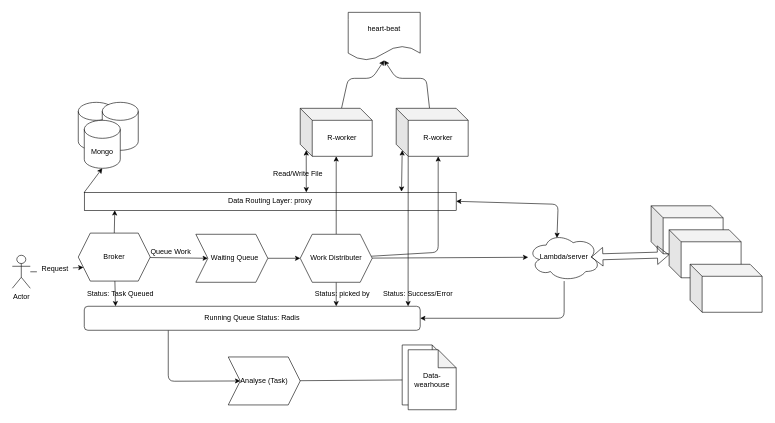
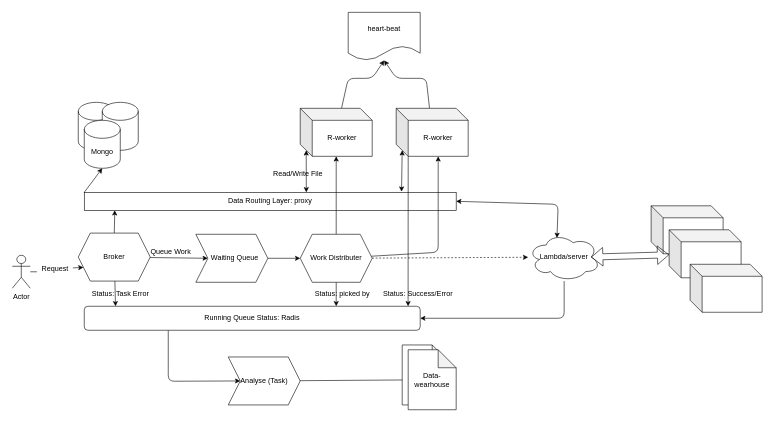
(448, 258) -> (448, 258)
(121, 294) -> (121, 294)
